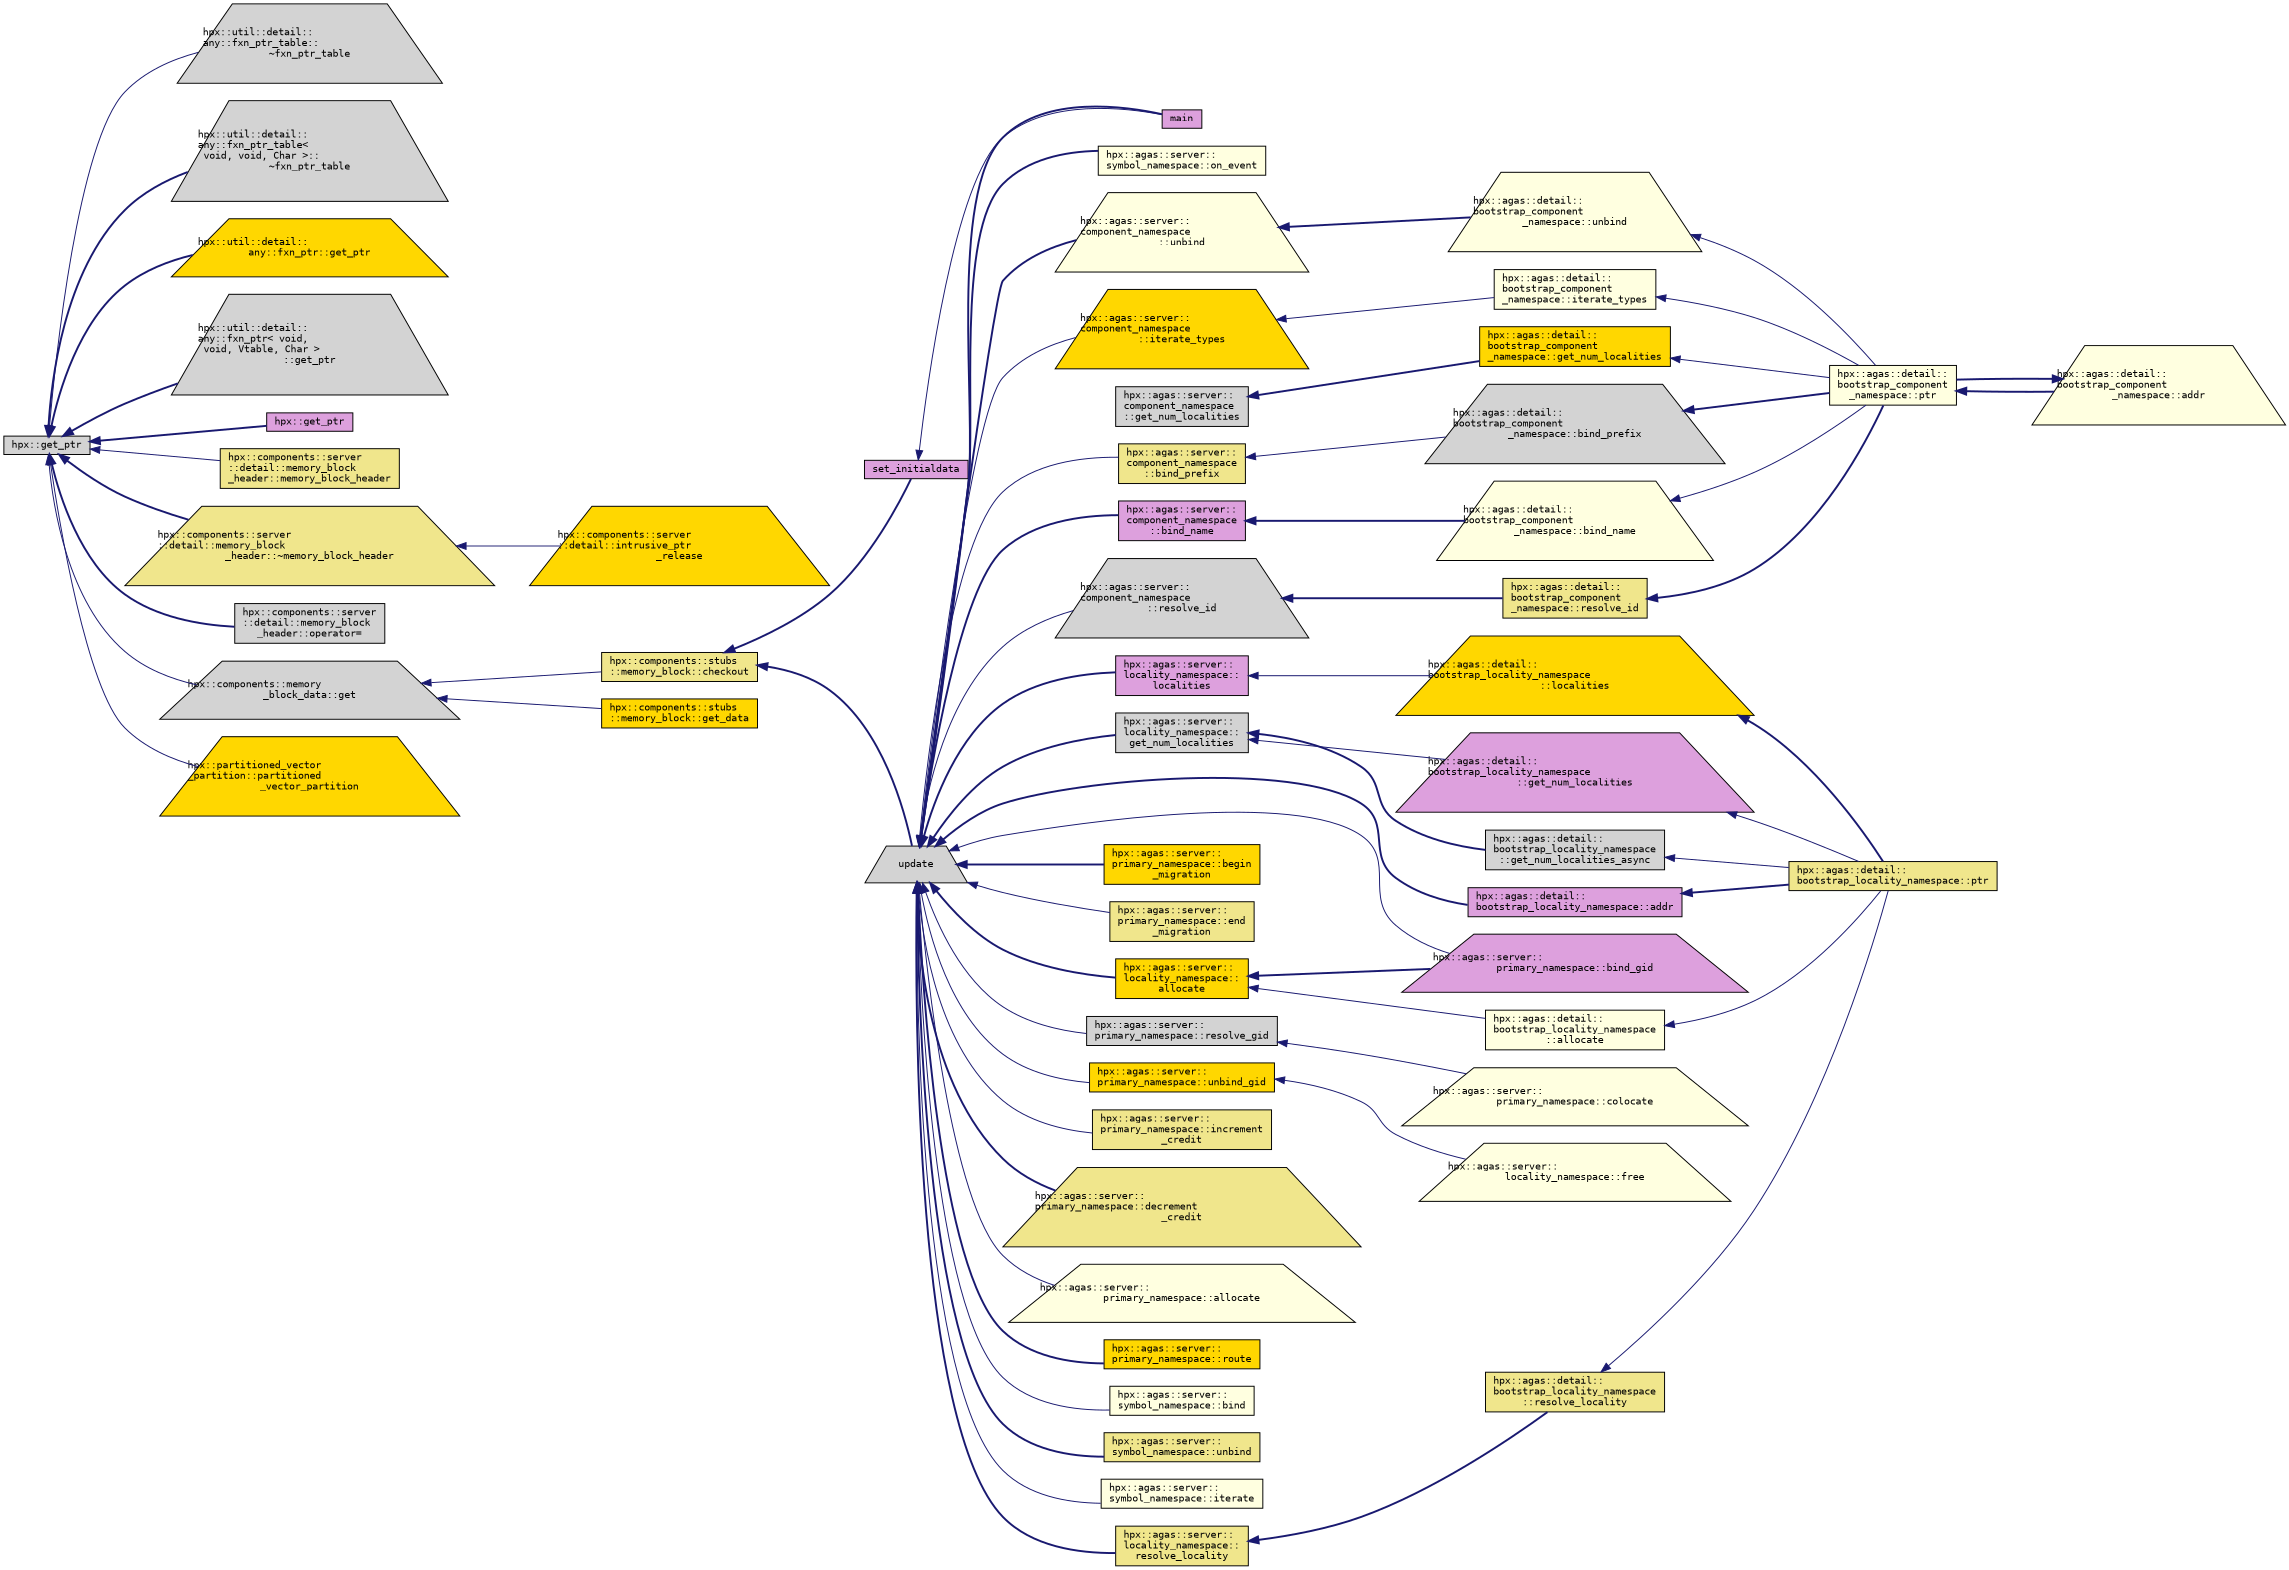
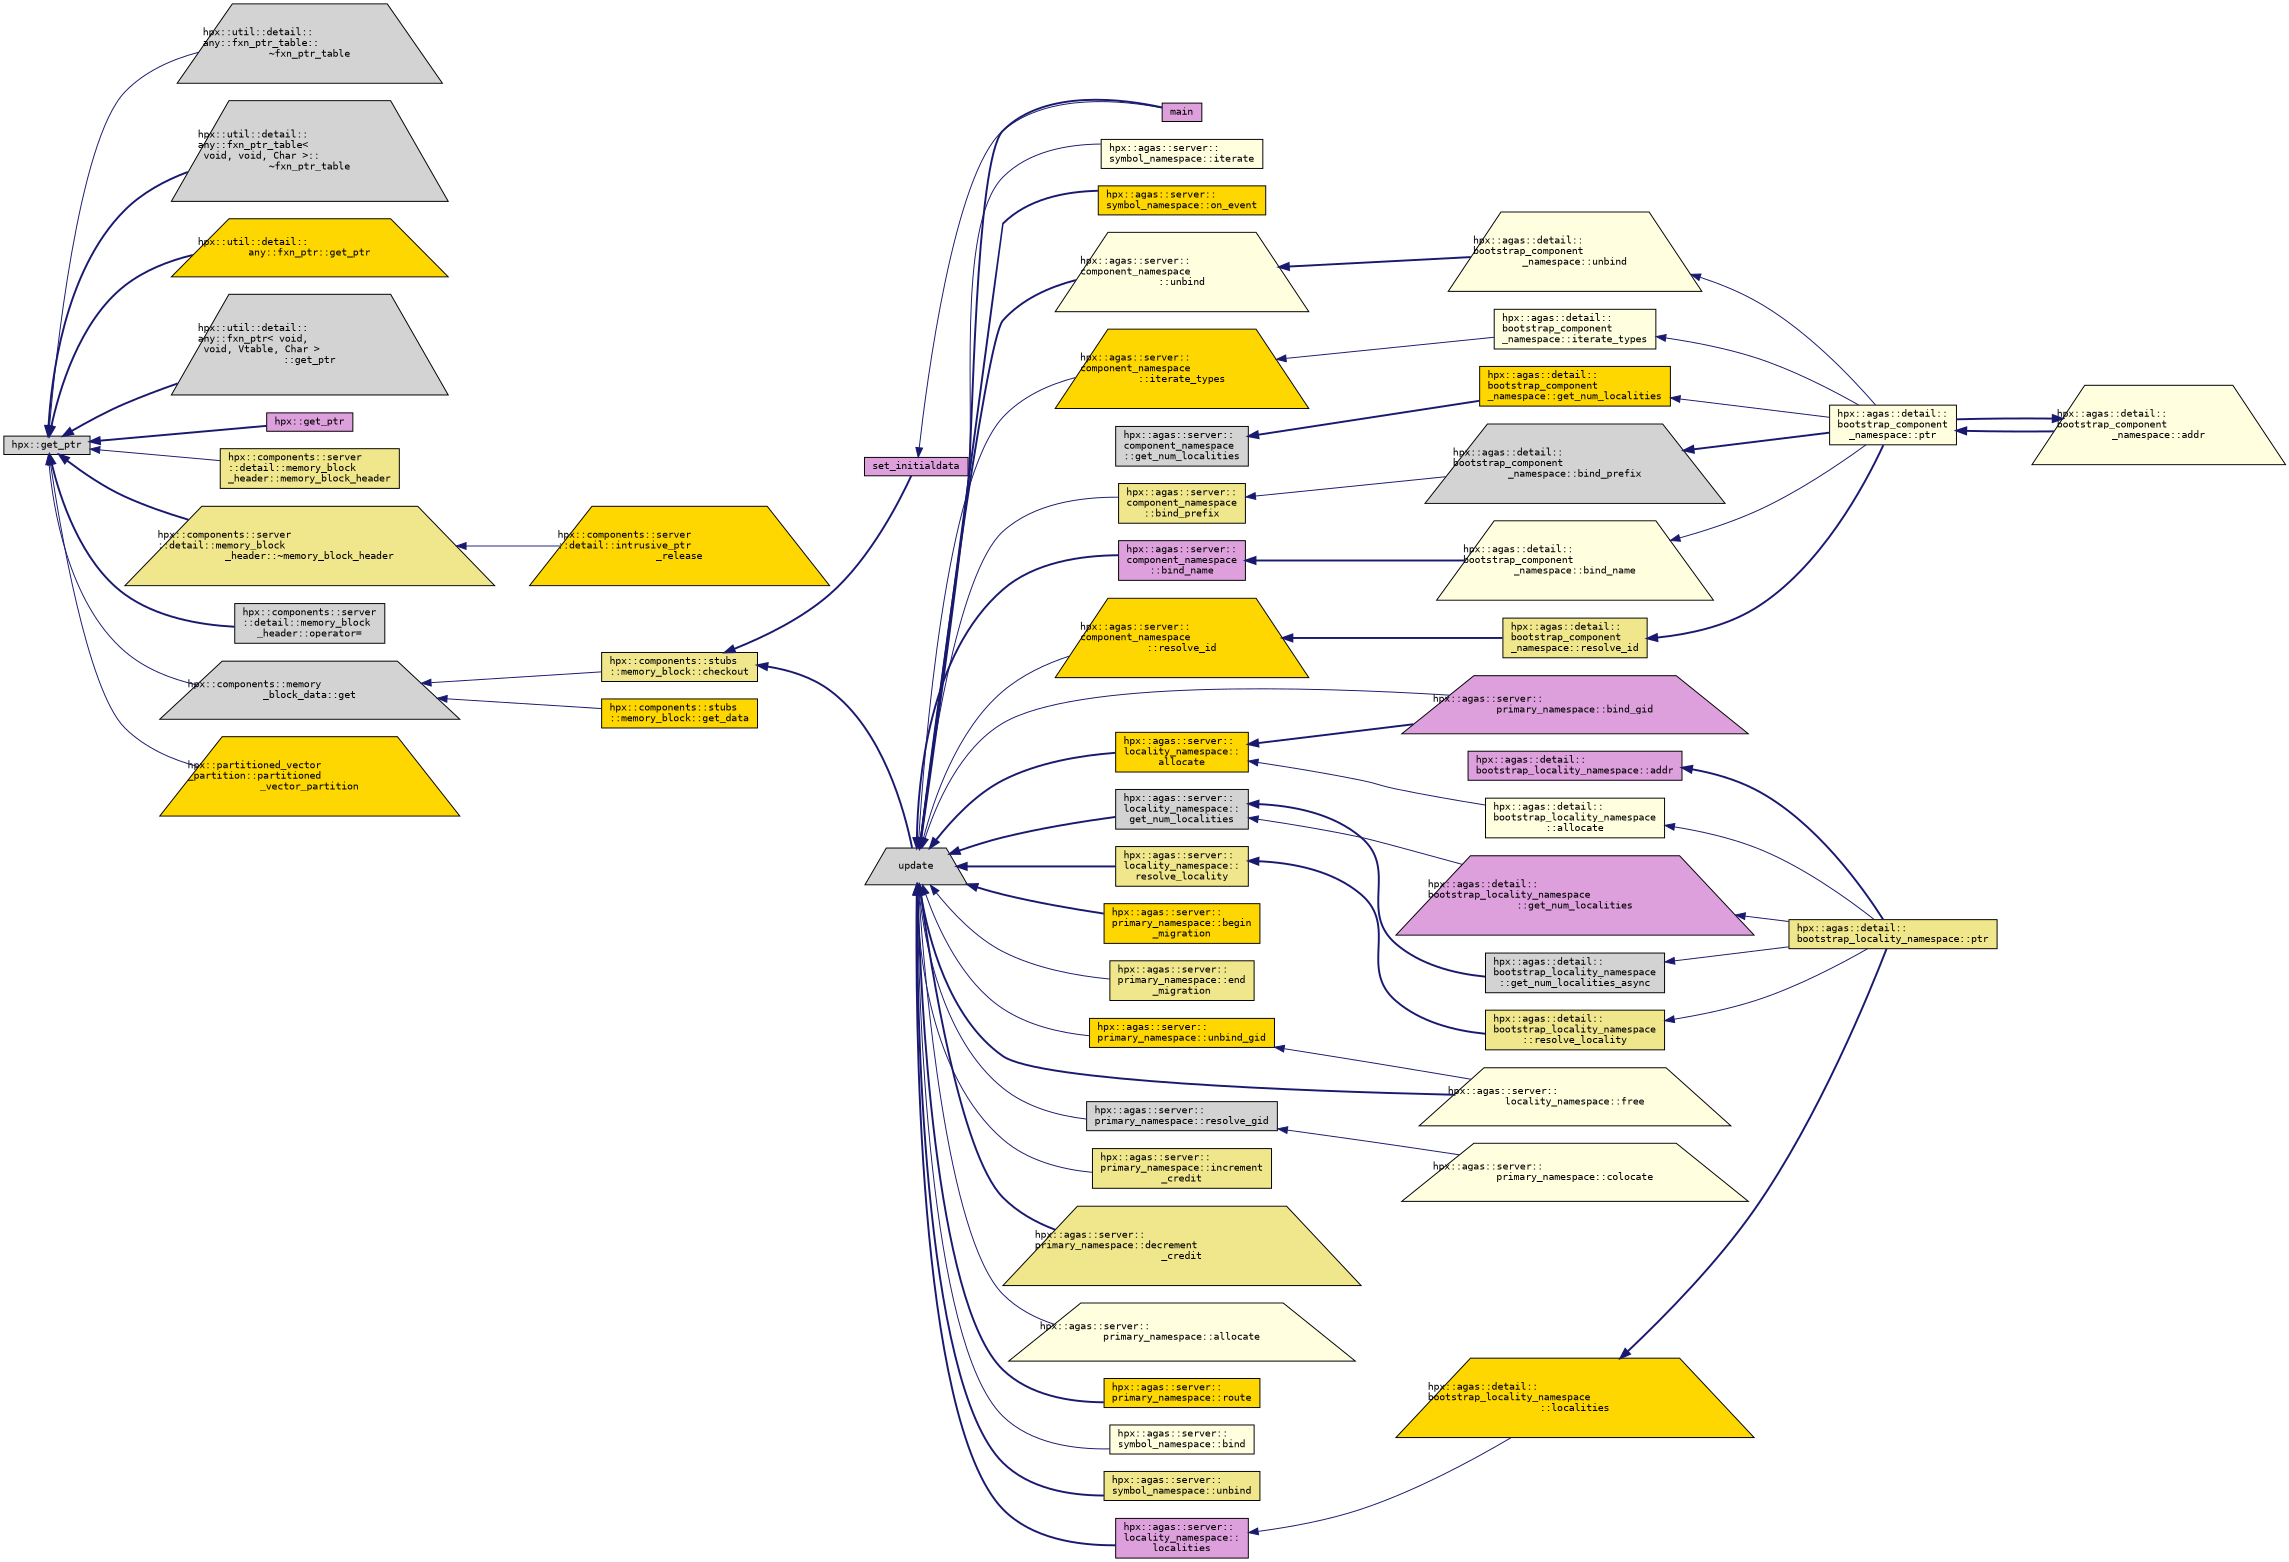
(1182, 161) -> (1182, 200)
(1182, 598) -> (1182, 638)
(1229, 778) -> (1134, 1080)
